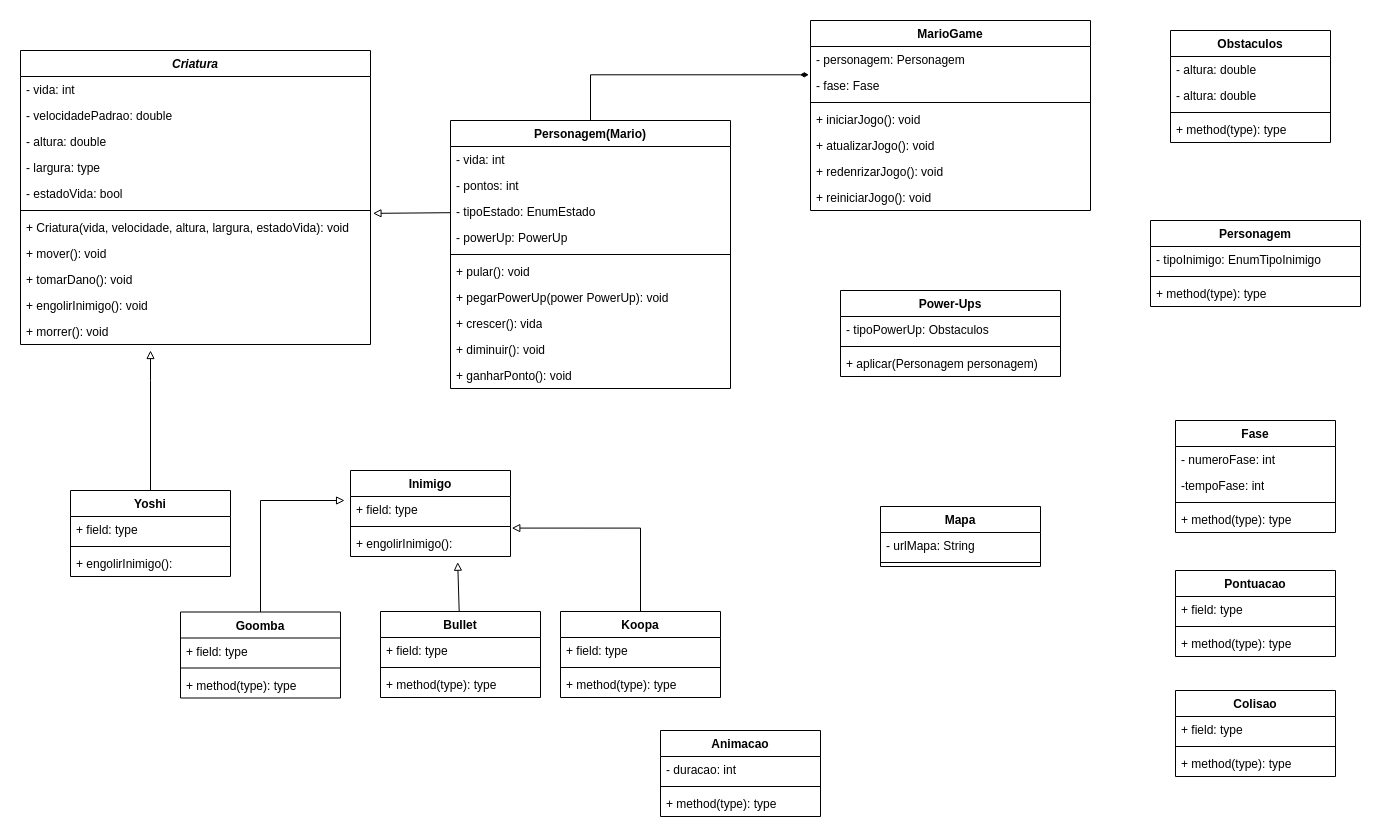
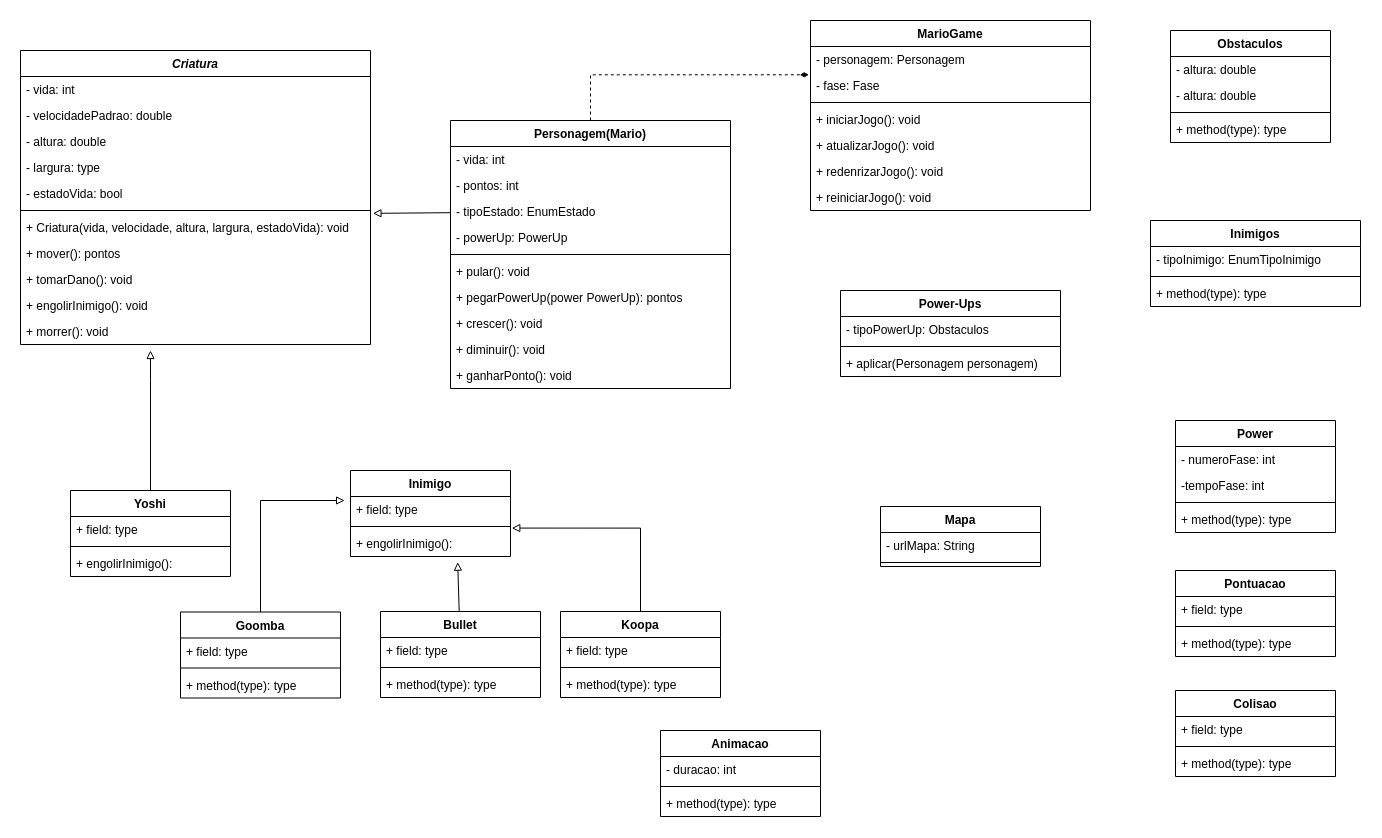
(672, 75) -> (672, 75)
(1256, 235) -> (1256, 235)
(71, 255) -> (79, 255)
(566, 299) -> (575, 299)
(507, 325) -> (507, 325)
(1256, 435) -> (1256, 435)
